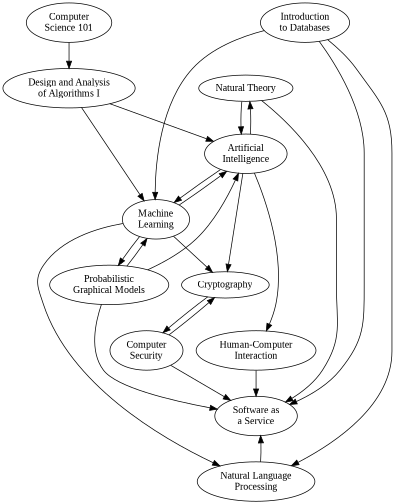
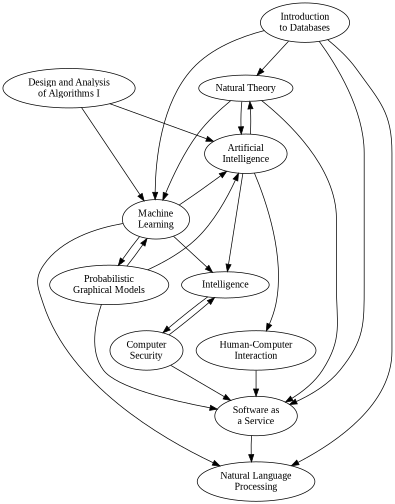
(69, 23) -> none
none -> (275, 56)
(200, 184) -> (192, 142)
(225, 285) -> (225, 285)
(261, 452) -> (251, 445)
